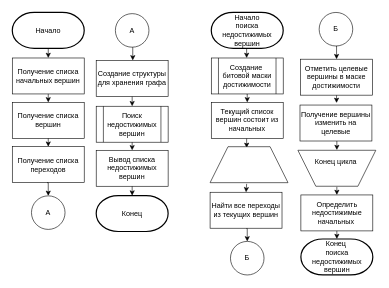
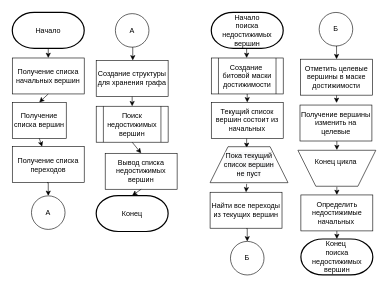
(48, 120) -> (39, 120)
none -> (249, 165)
(132, 168) -> (141, 171)
